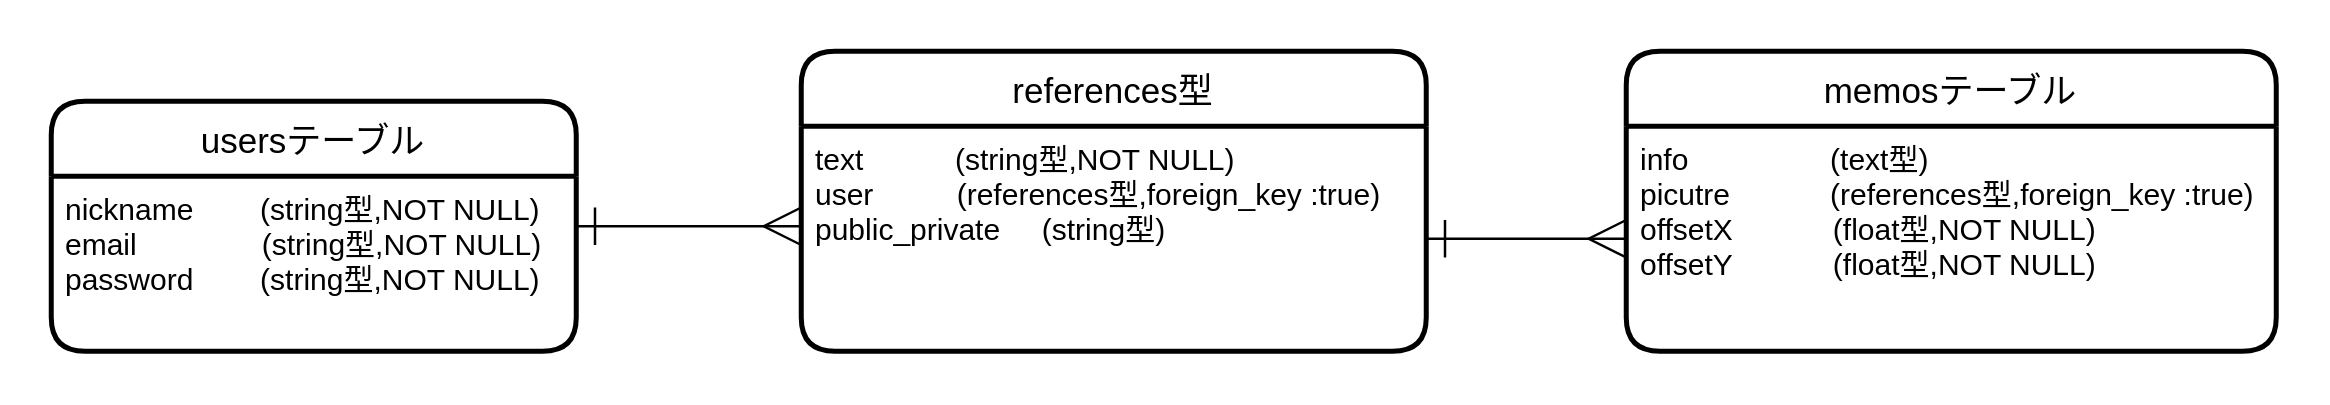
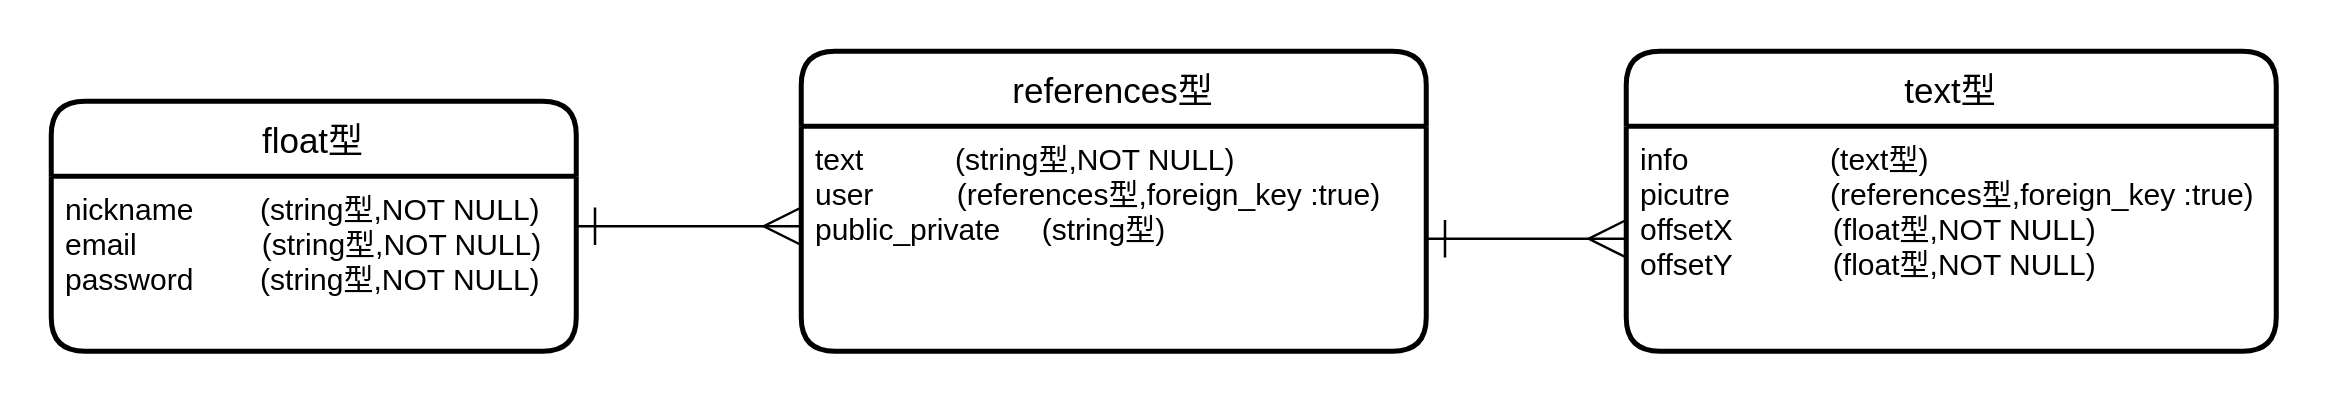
(1950, 91) -> (1950, 91)
(313, 141) -> (313, 141)
